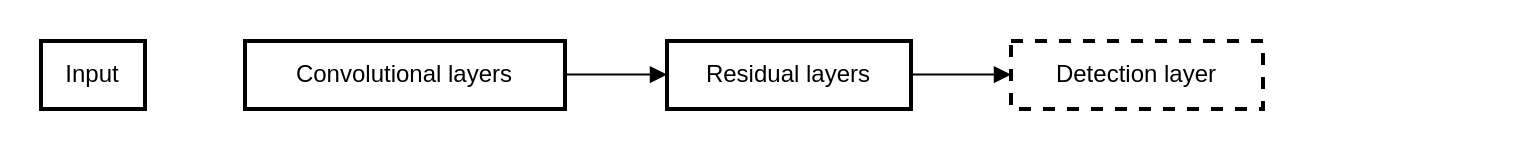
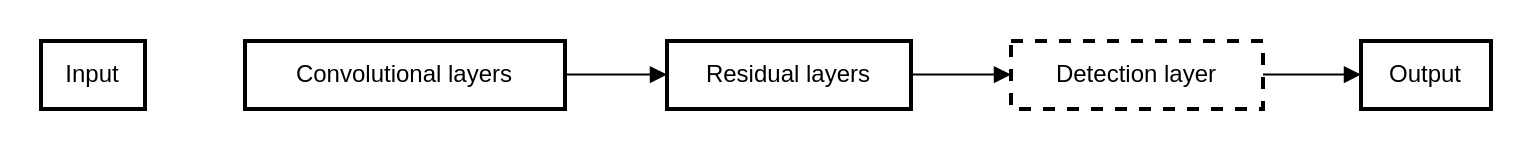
none -> (1304, 75)
none -> (1426, 75)
